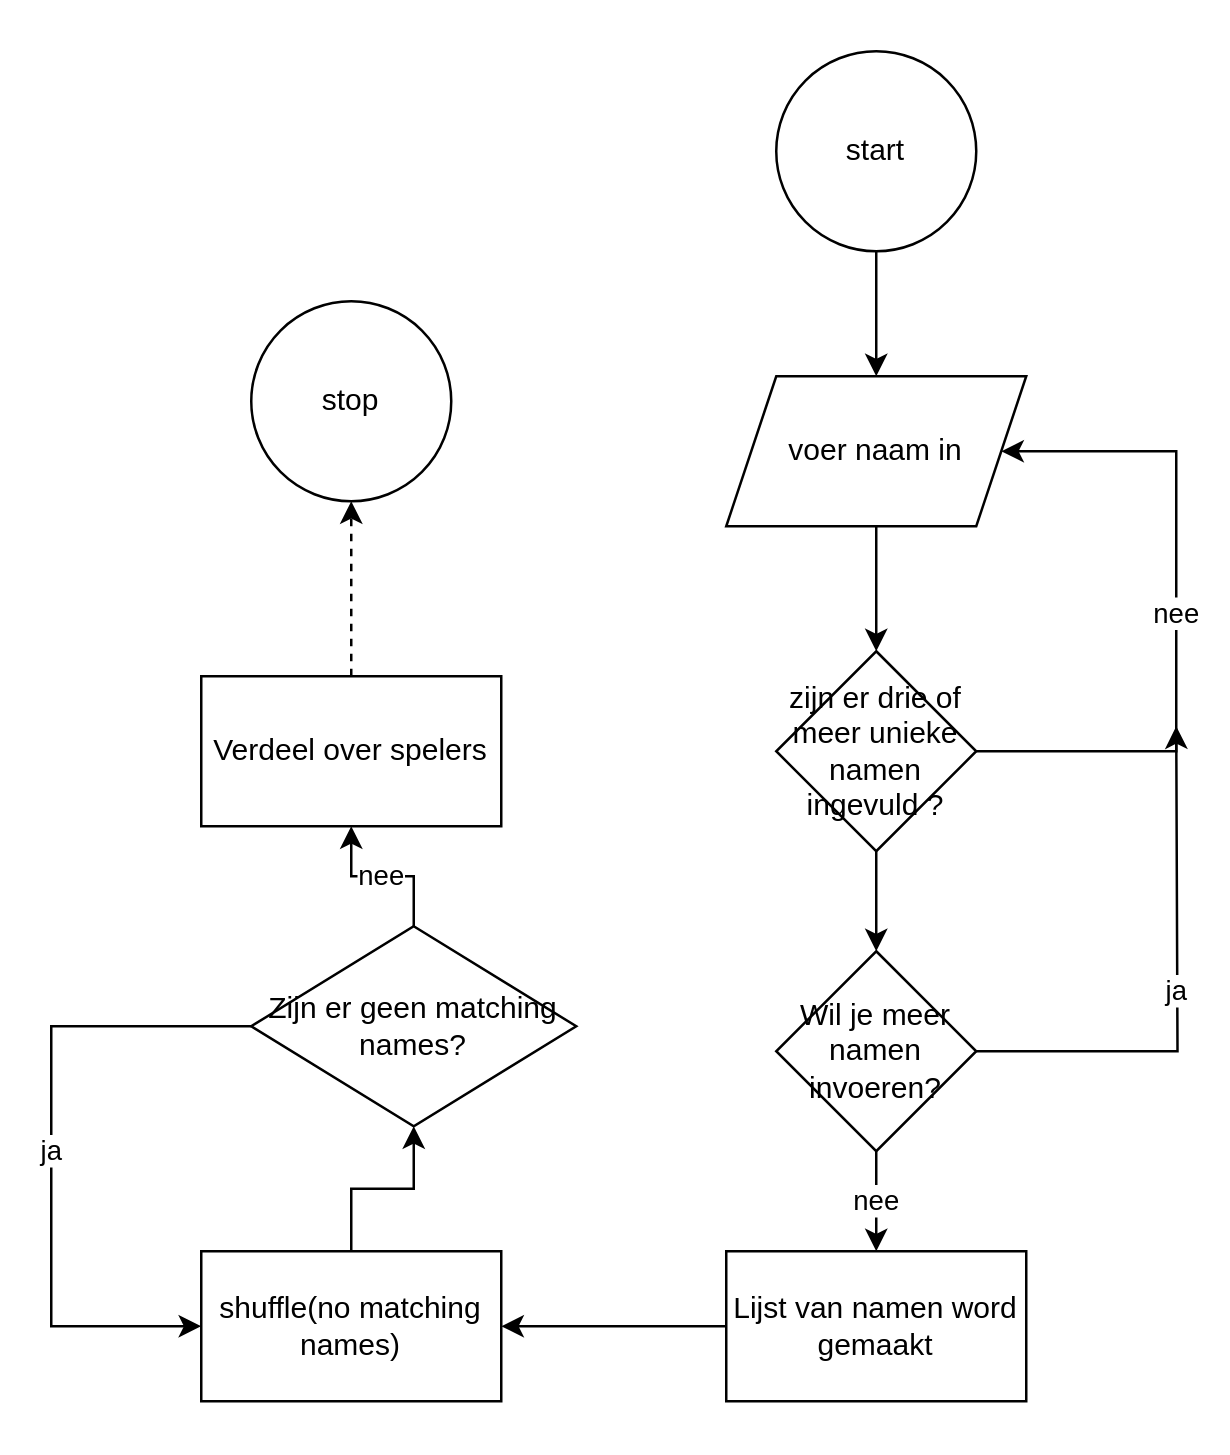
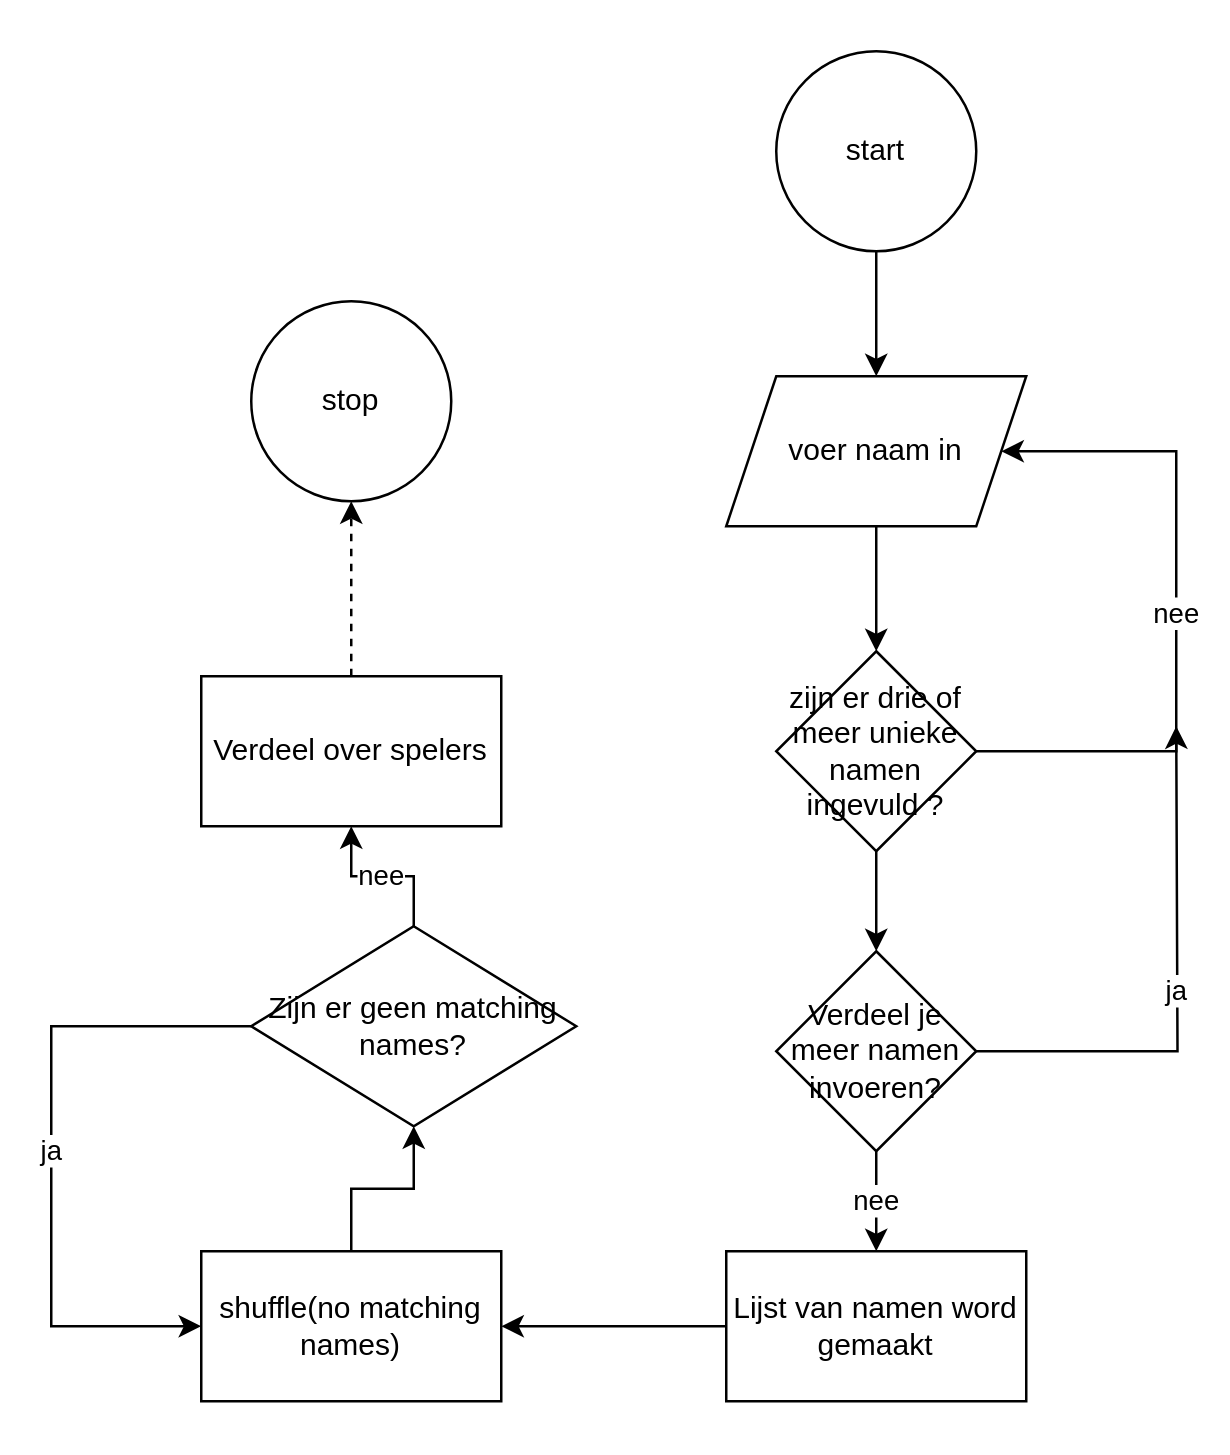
(876, 1051) -> (876, 1051)
